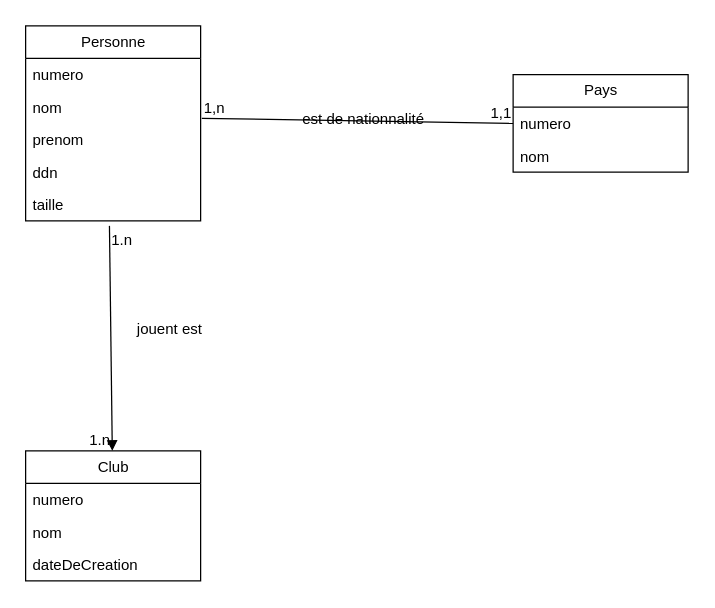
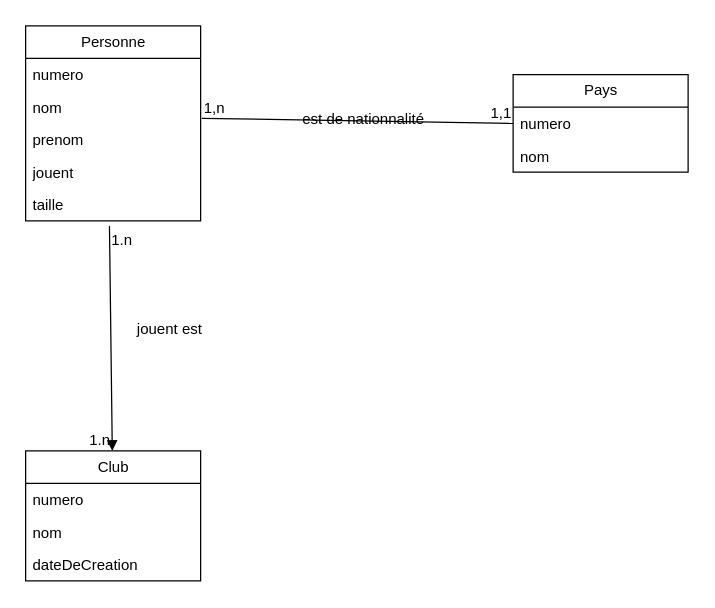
(46, 173) -> (58, 173)
